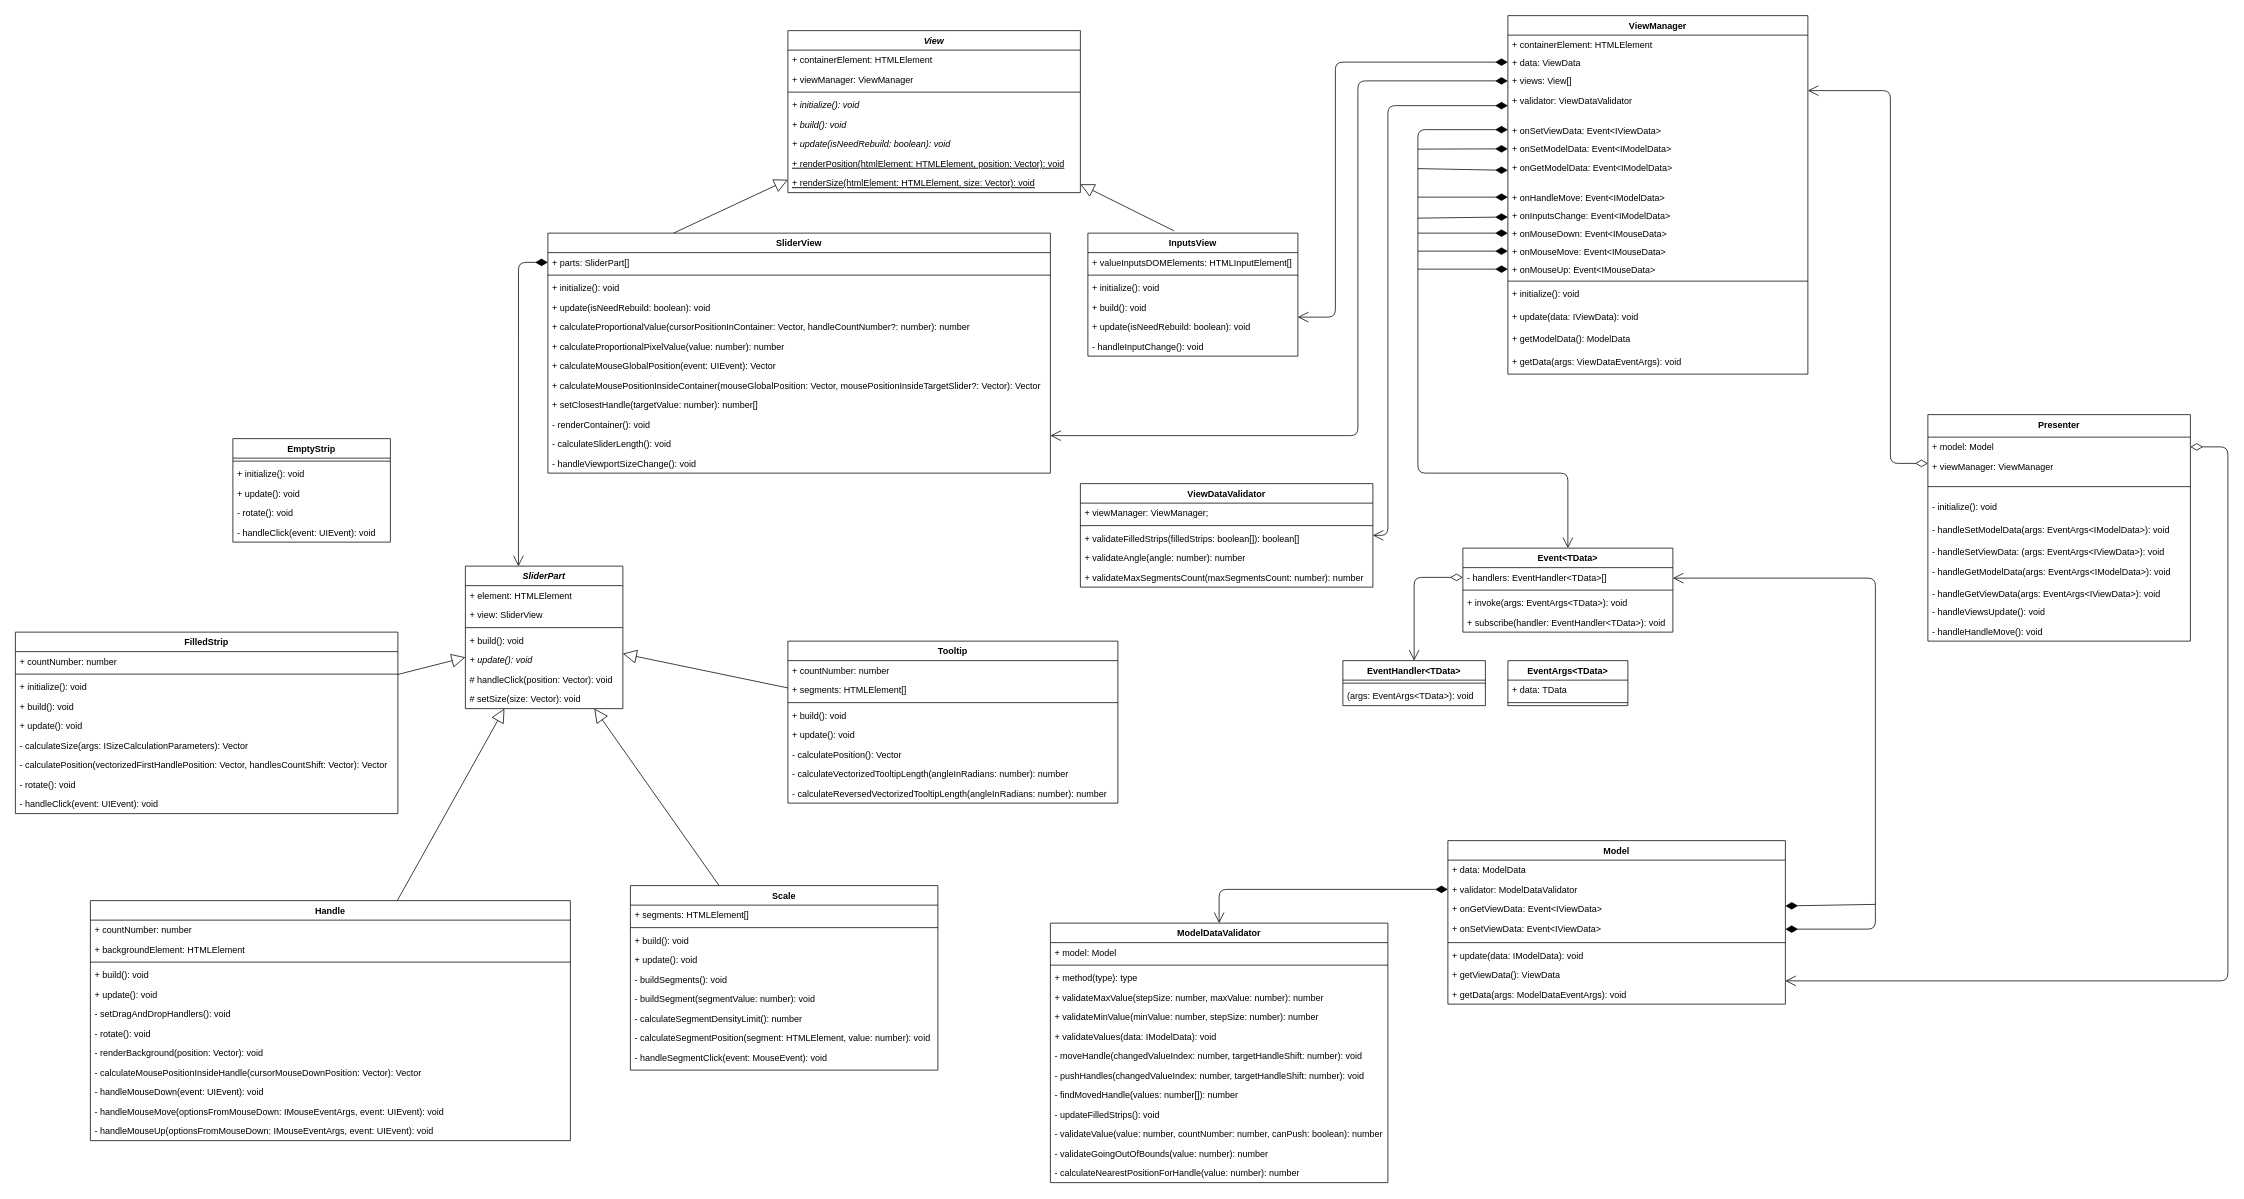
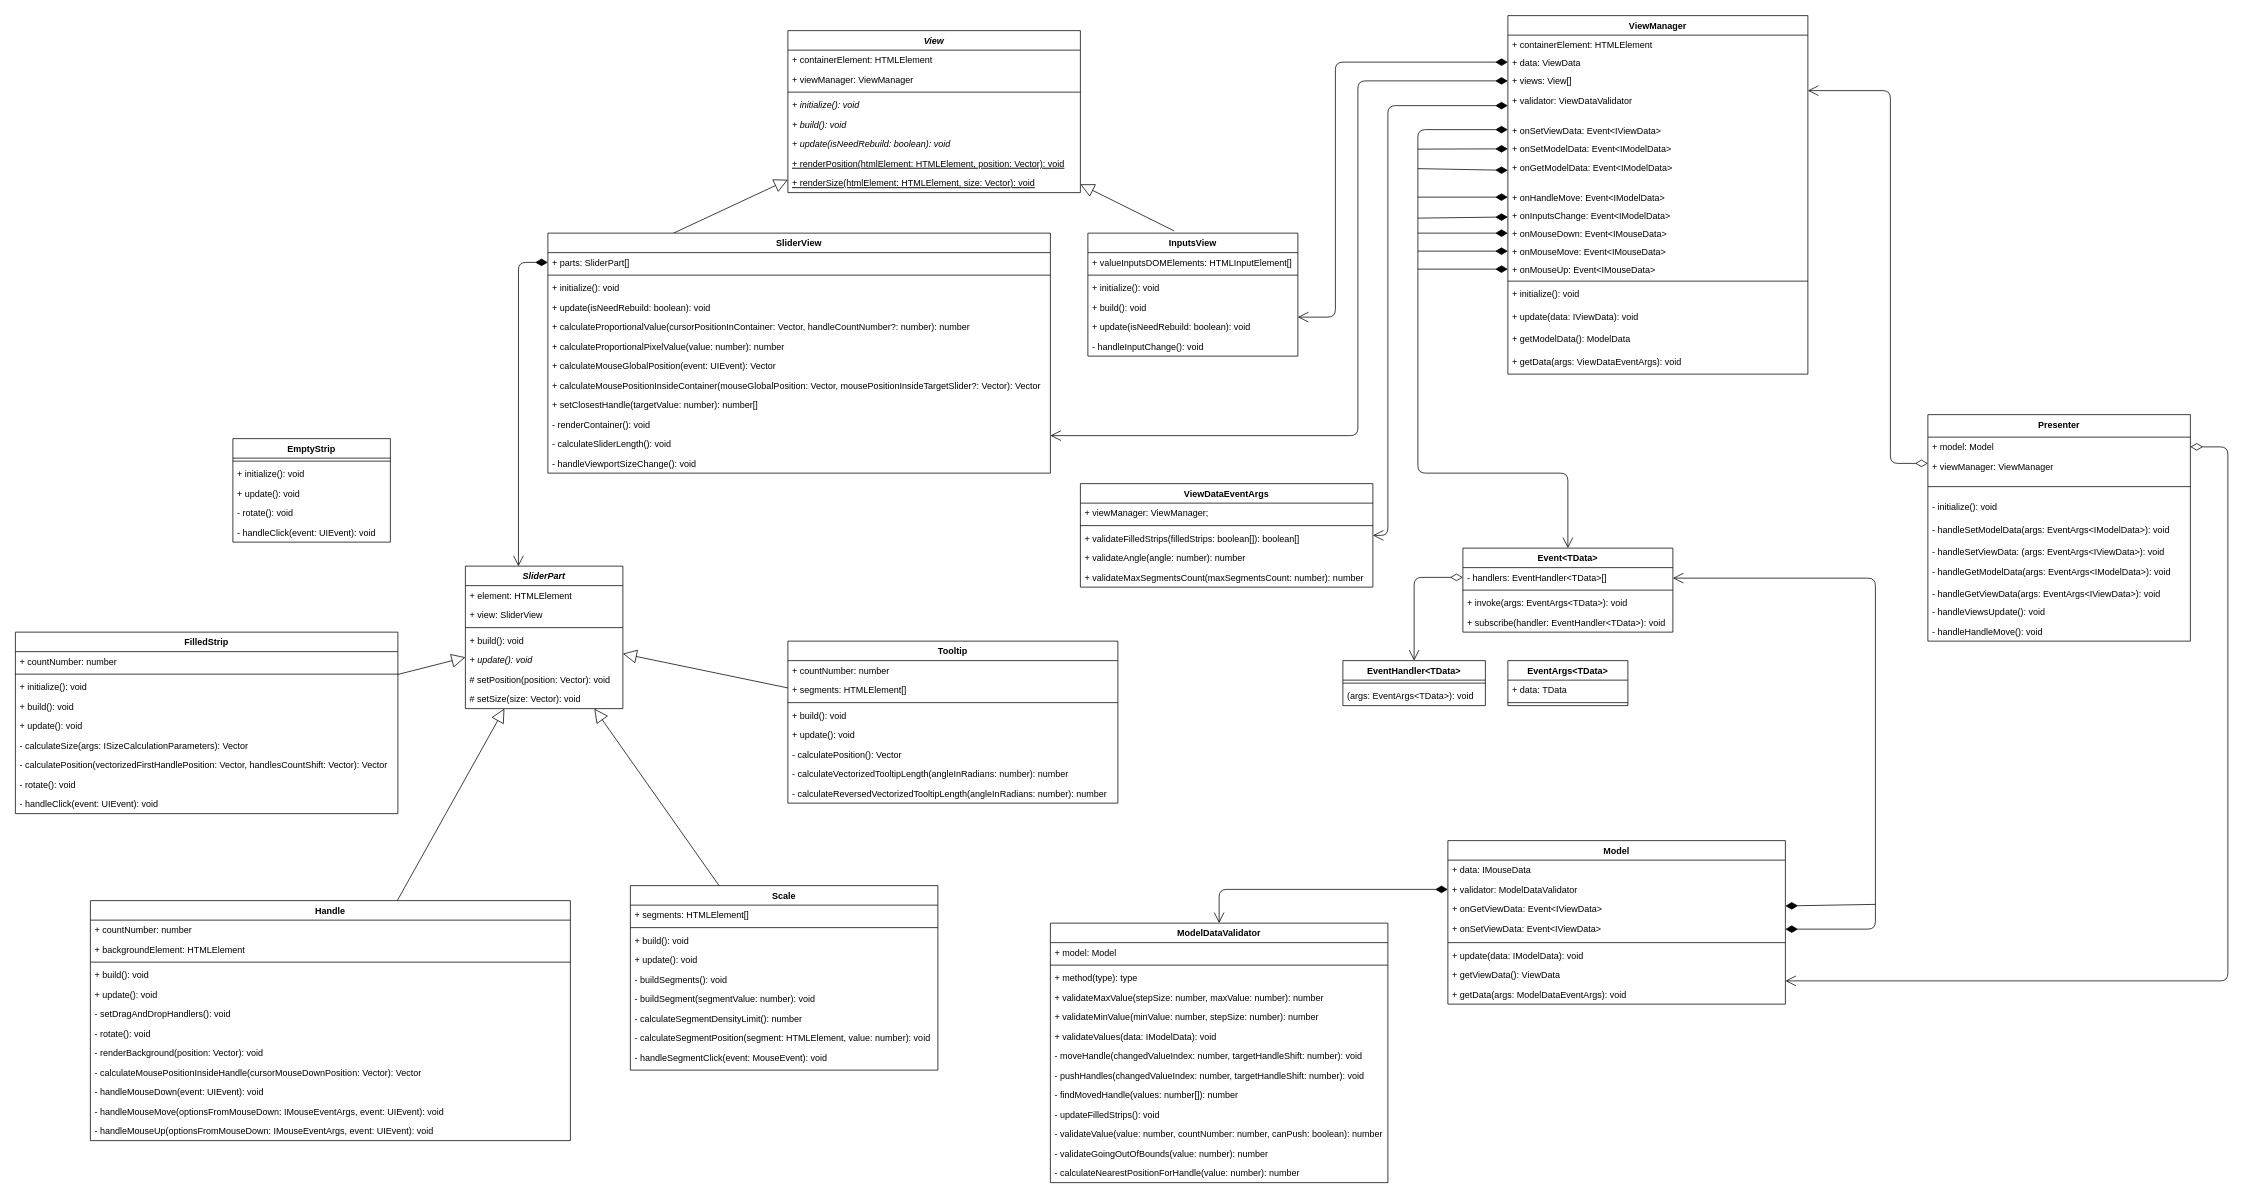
(1226, 494) -> (1226, 494)
(553, 680) -> (555, 680)
(1491, 870) -> (1495, 870)
